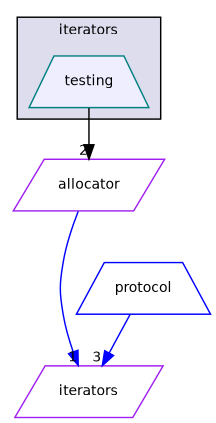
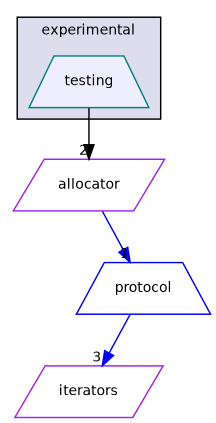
(89, 31) -> (89, 31)
(61, 281) -> (113, 231)
